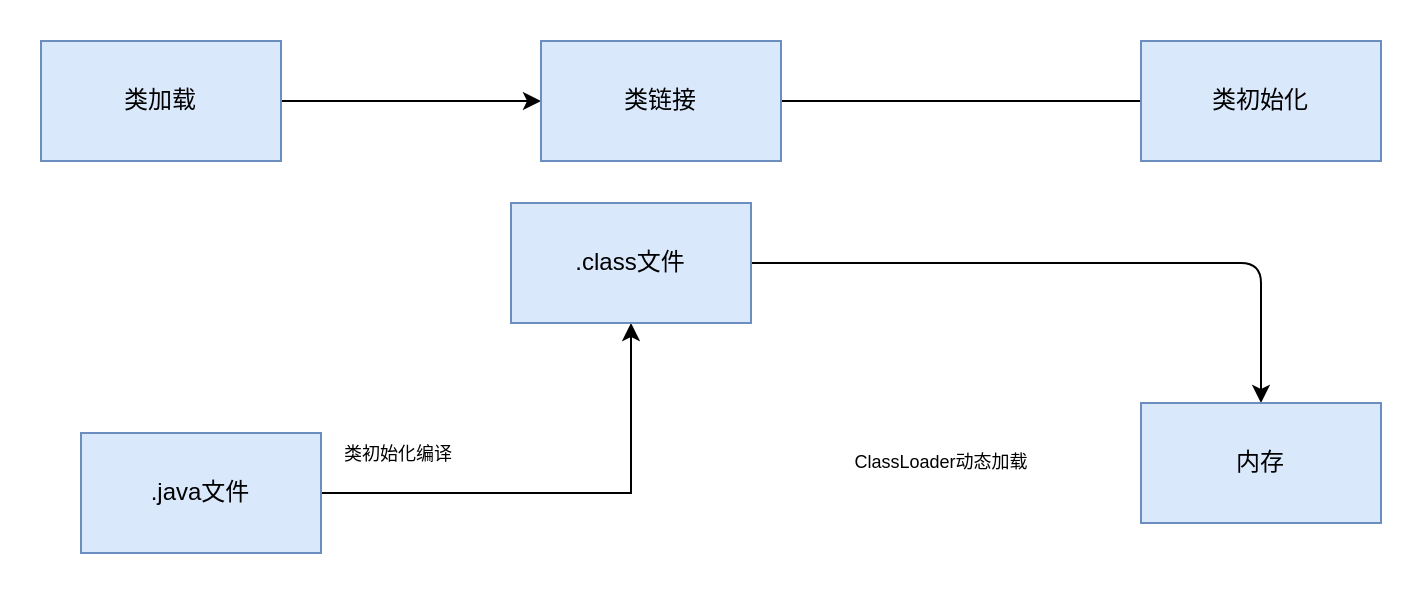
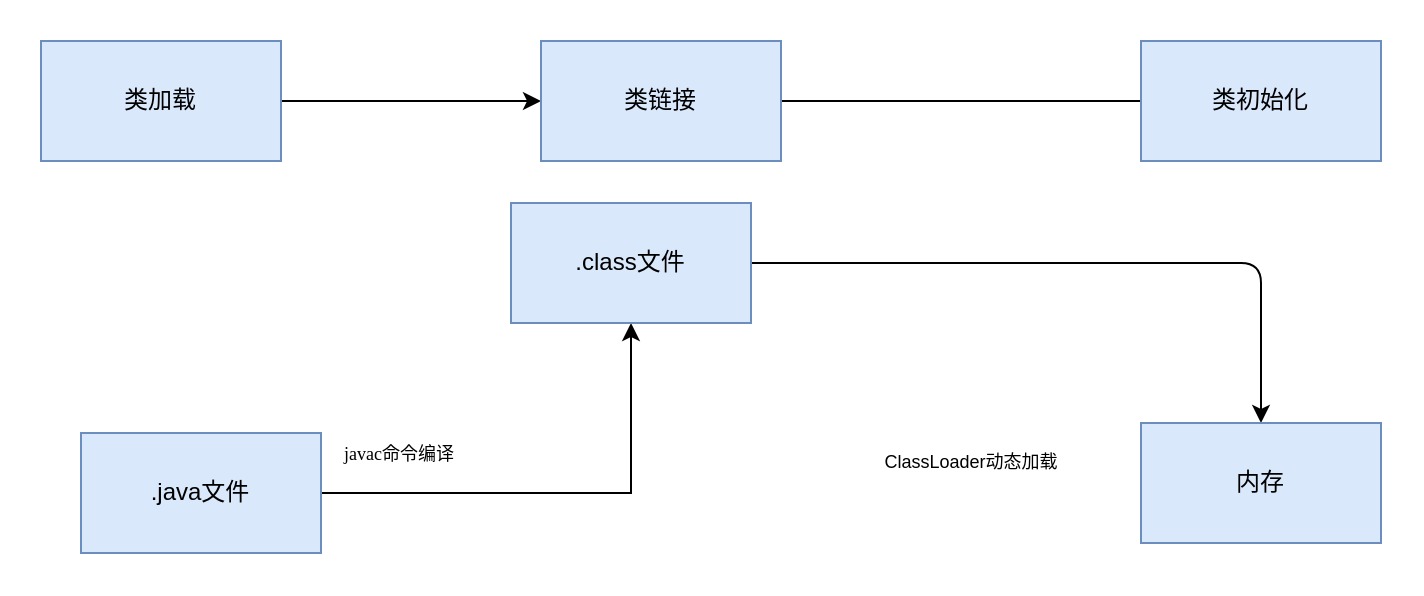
(403, 453) -> (403, 453)
(941, 463) -> (971, 463)
(1261, 463) -> (1261, 483)
